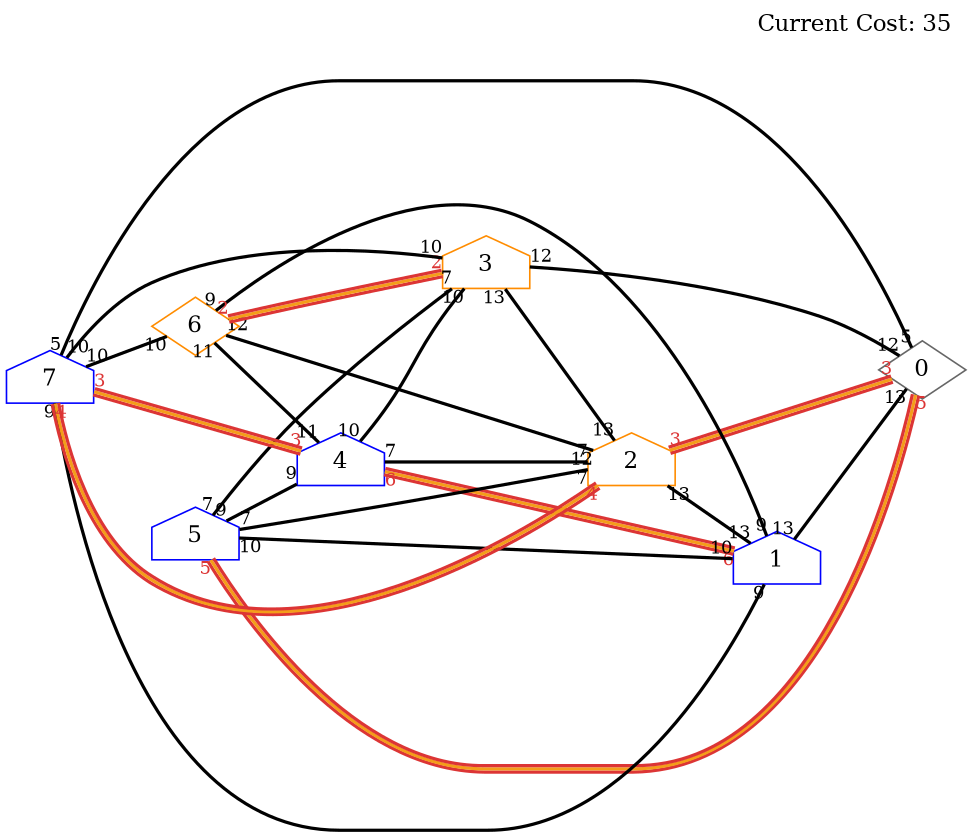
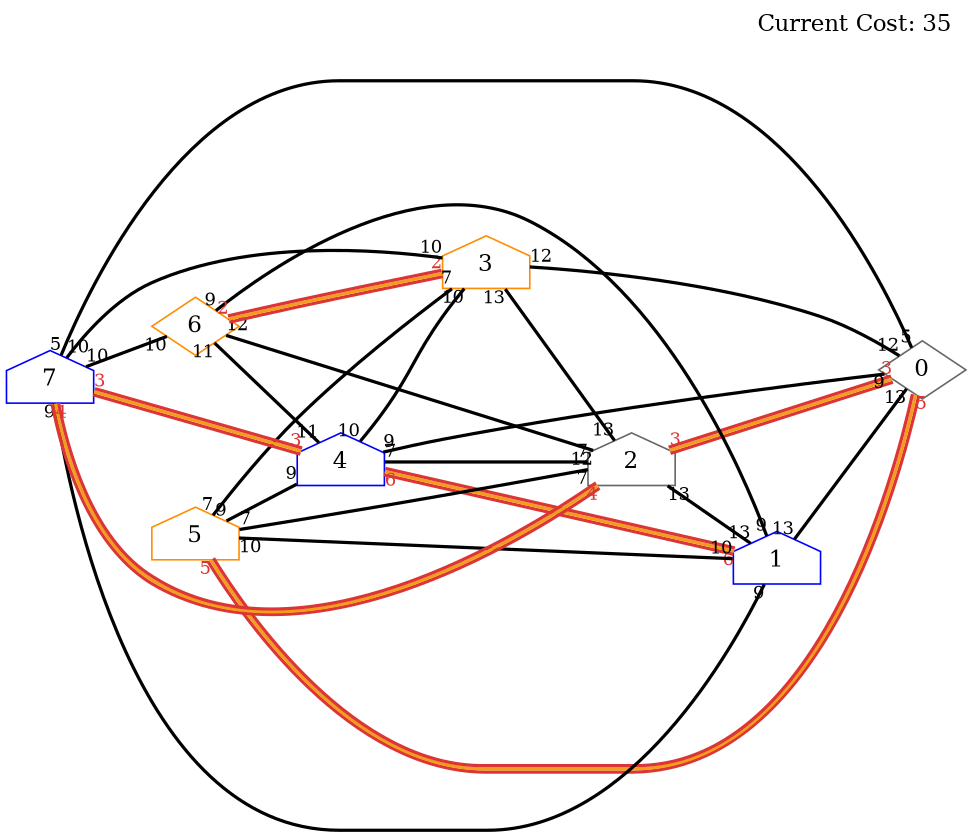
none -> (633, 408)
(632, 462) -> (632, 462)
(195, 536) -> (195, 536)
